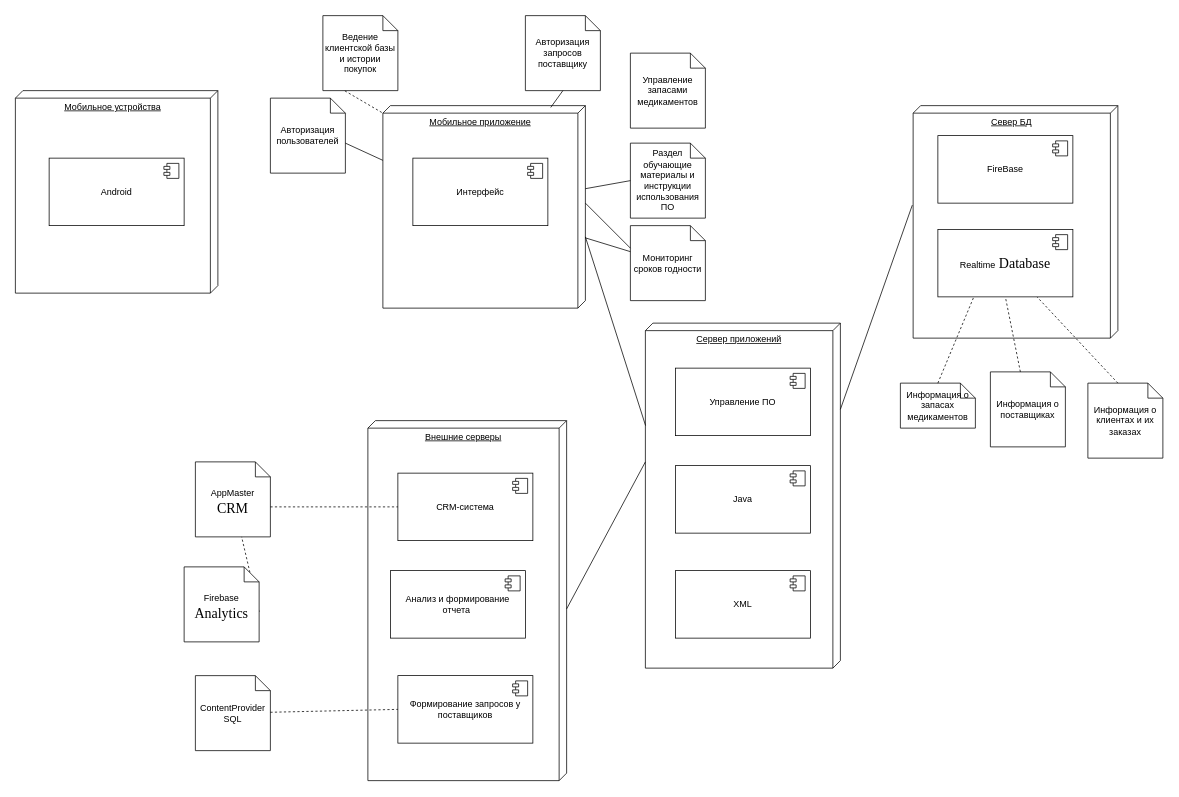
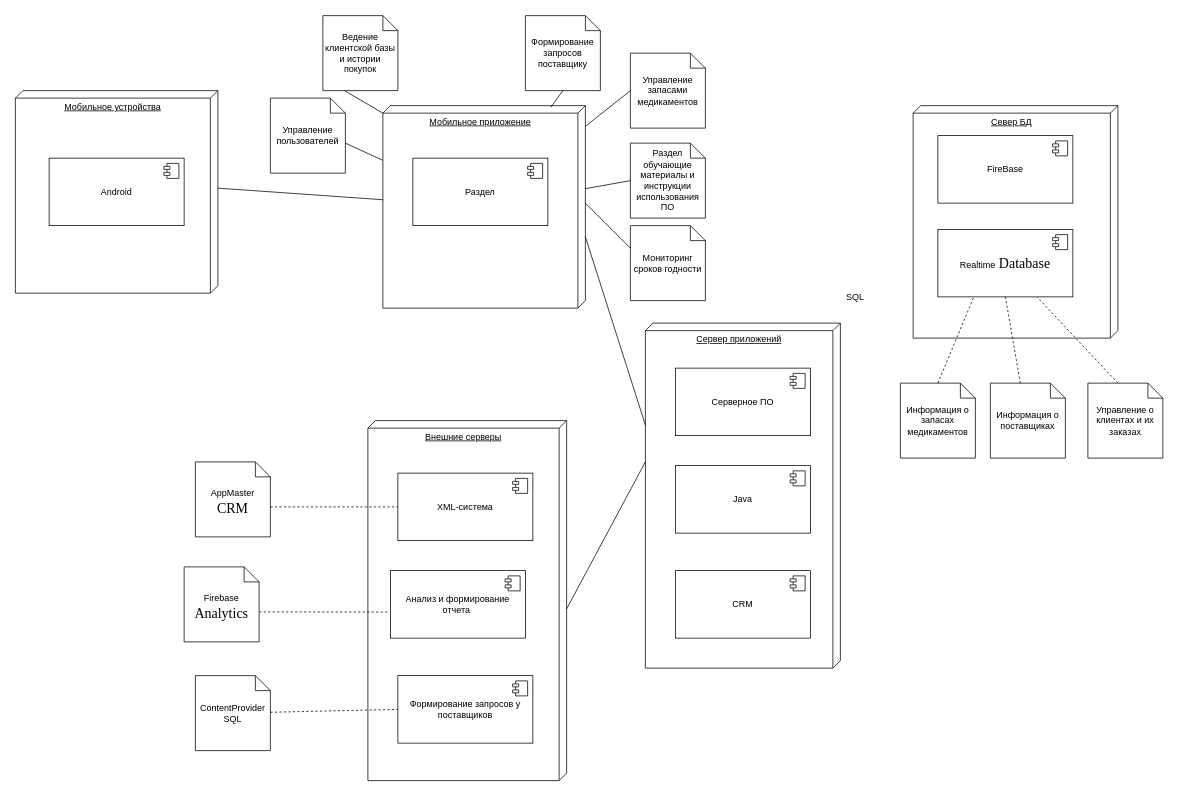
(563, 53) -> (563, 53)
(364, 102) -> (364, 102)
(308, 135) -> (308, 135)
(480, 192) -> (480, 192)
none -> (300, 194)
(609, 245) -> (607, 109)
none -> (855, 297)
(872, 318) -> none
(743, 402) -> (743, 402)
(938, 405) -> (938, 420)
(1028, 409) -> (1028, 420)
(1125, 420) -> (1125, 420)
(465, 507) -> (465, 507)
(246, 555) -> (323, 612)
(743, 604) -> (743, 604)
